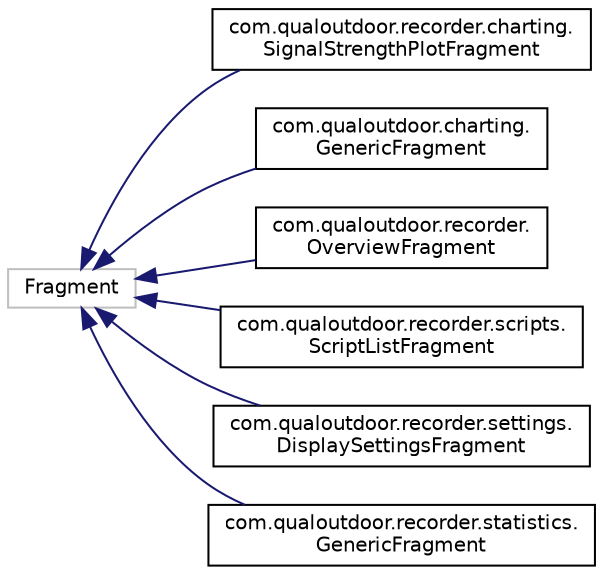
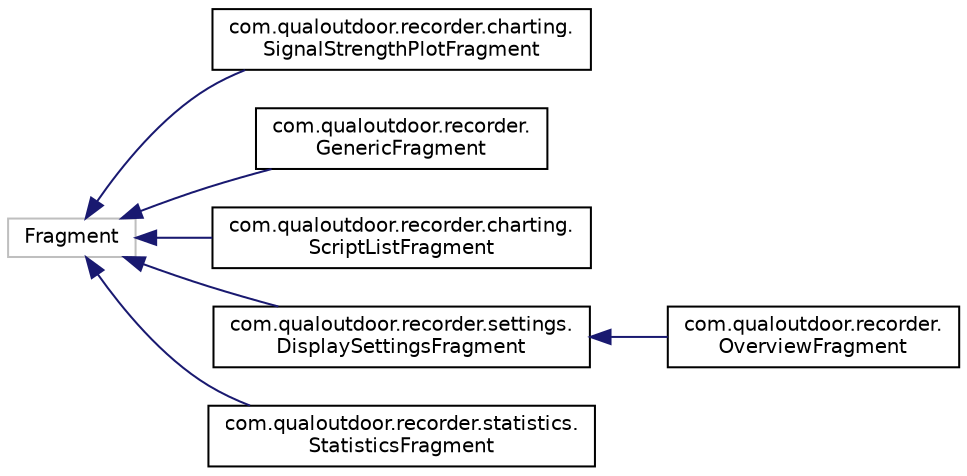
(402, 139) -> (402, 139)
(206, 268) -> (639, 337)
(402, 337) -> (402, 238)
(402, 535) -> (402, 436)
